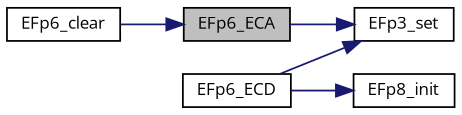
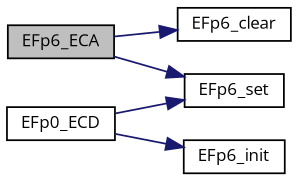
(143, 24) -> (137, 34)
(404, 24) -> (234, 91)
(237, 91) -> (61, 124)
(404, 91) -> (234, 157)
